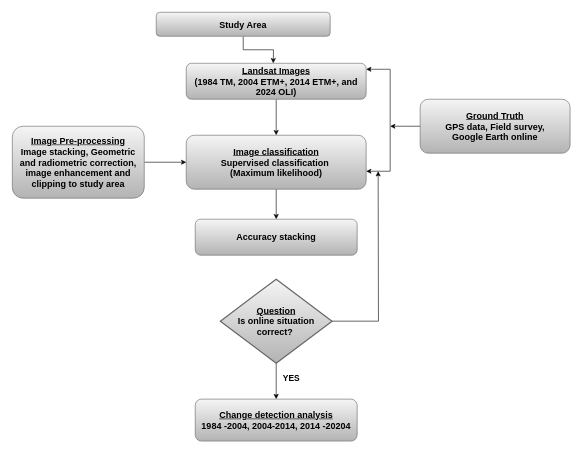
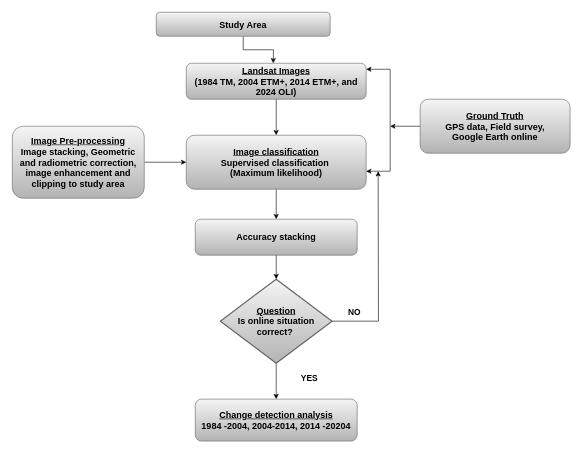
none -> (276, 273)
none -> (354, 312)
(291, 378) -> (309, 378)
